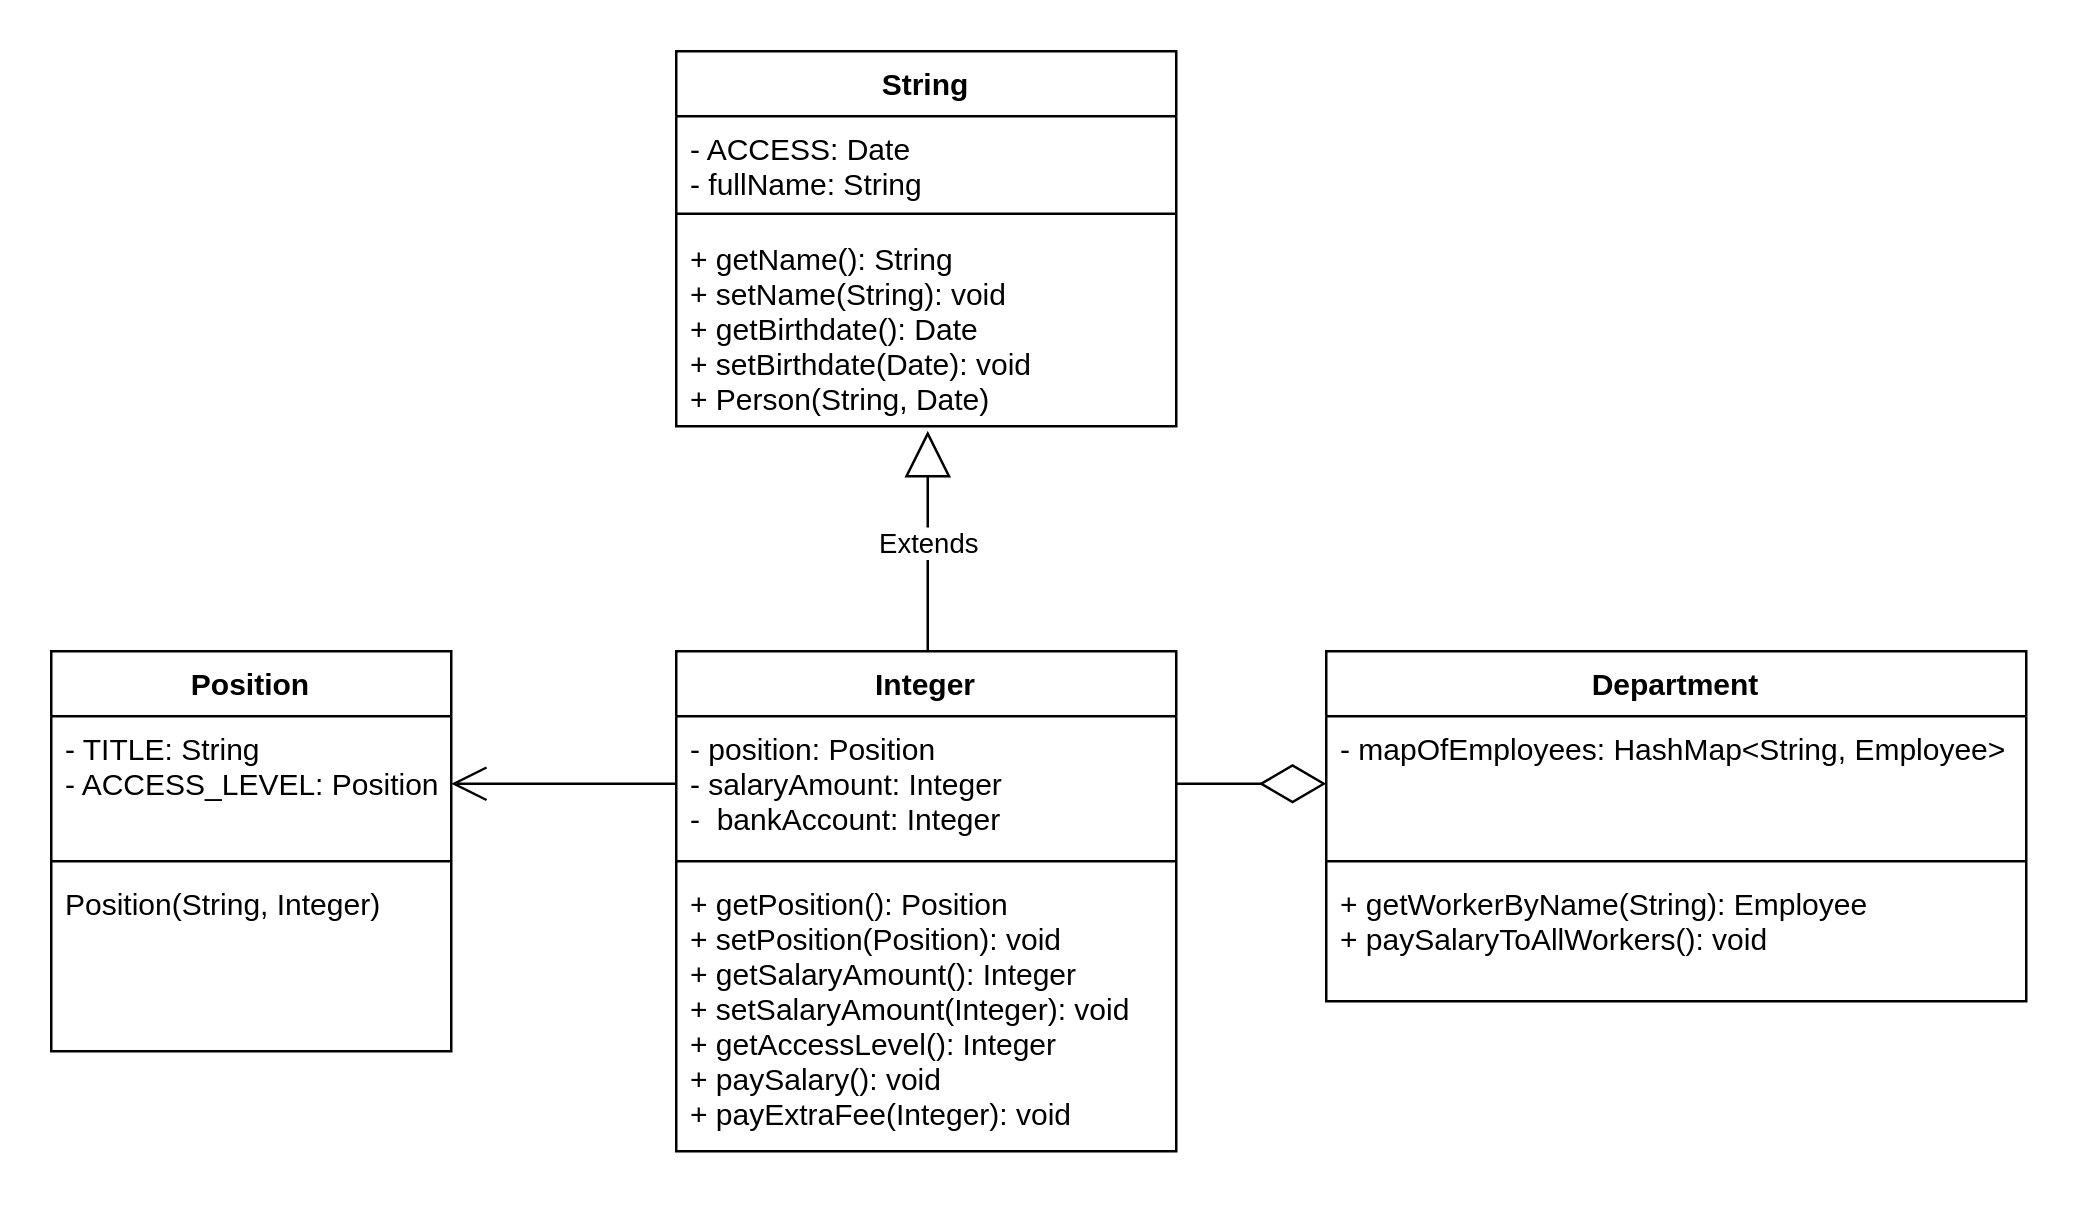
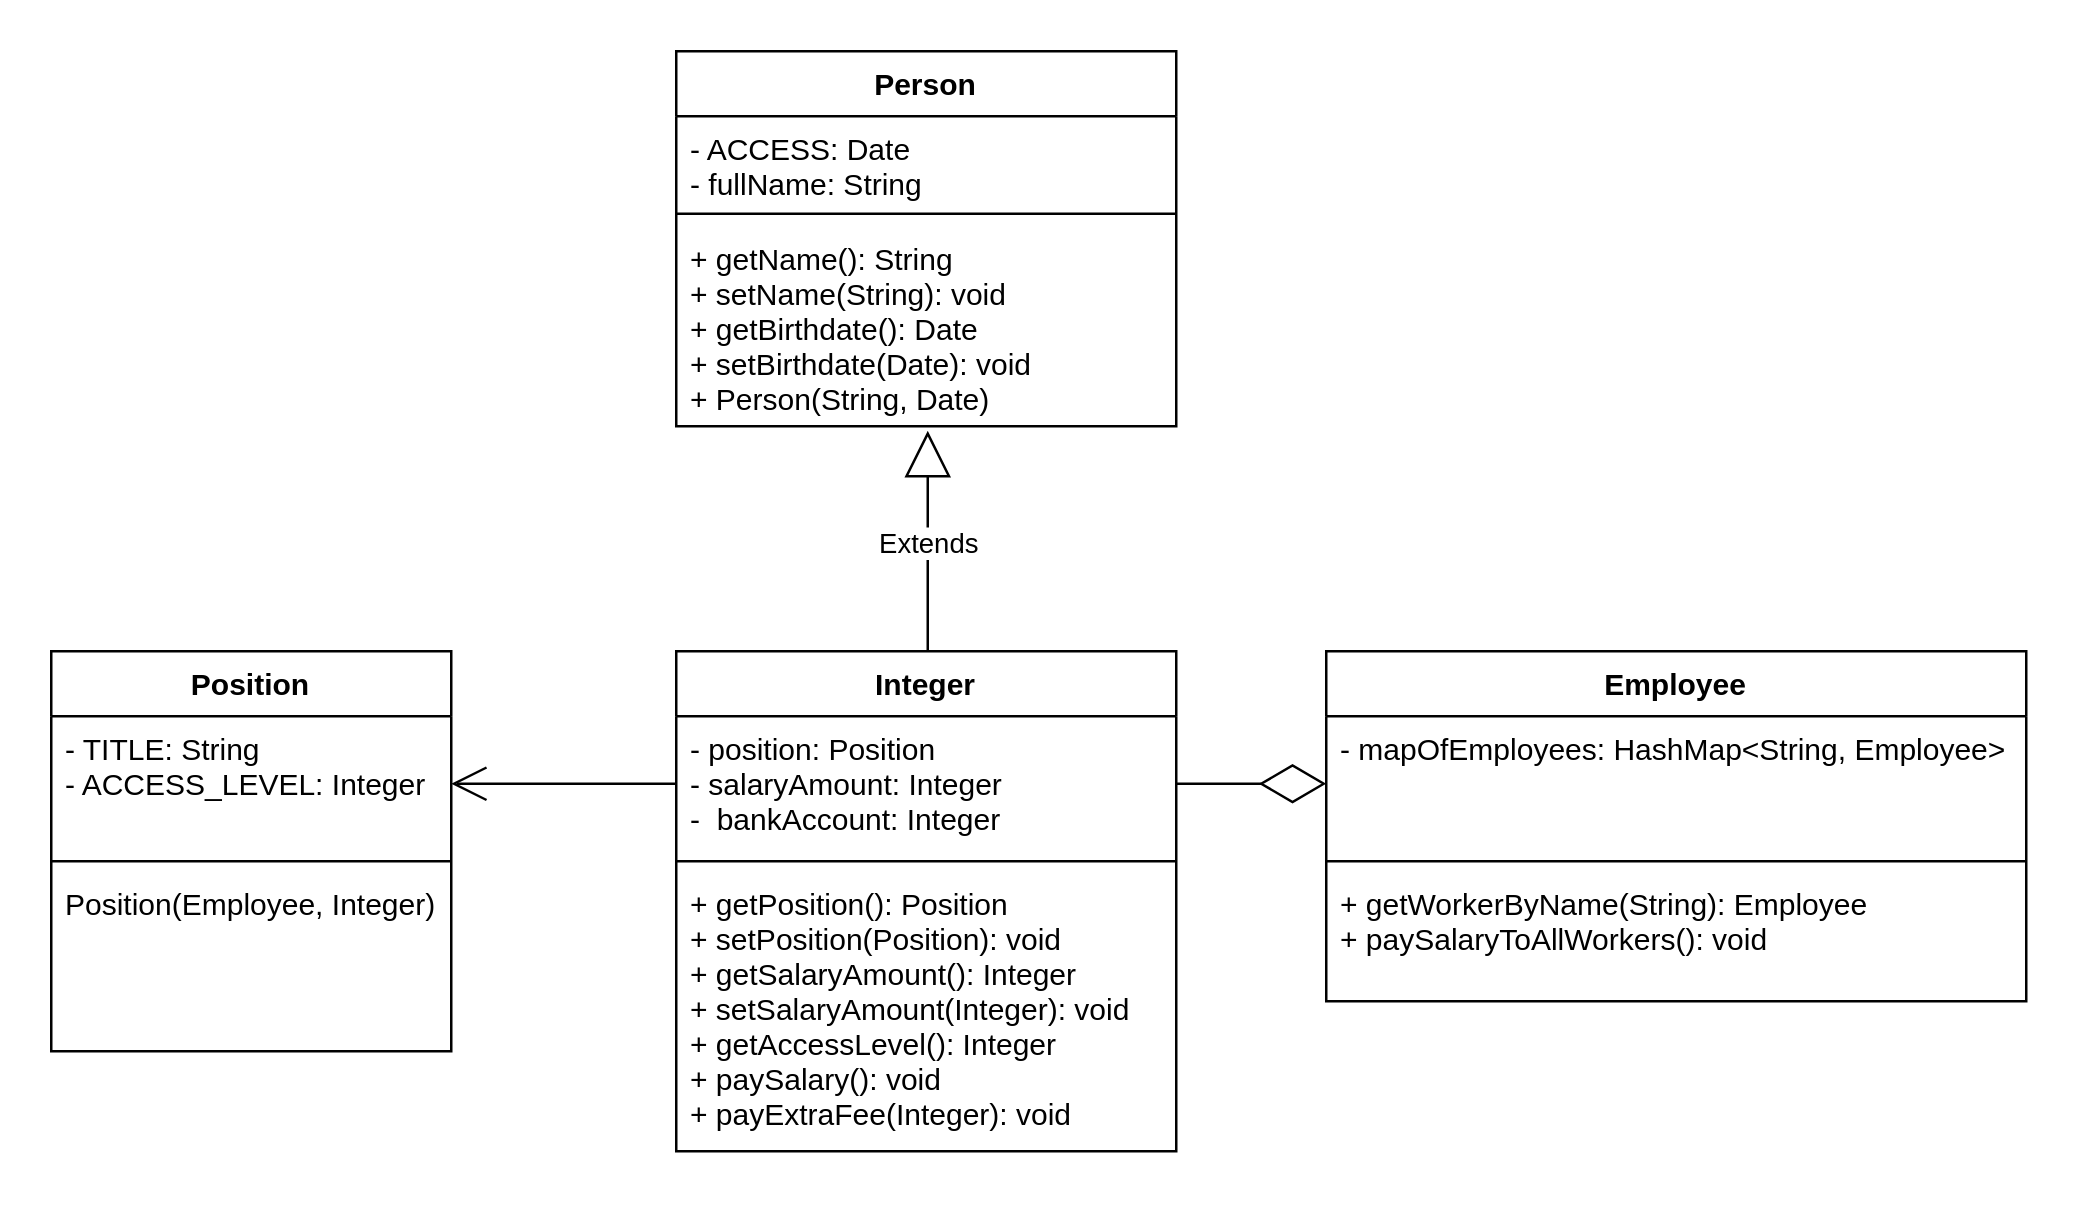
(925, 85) -> (925, 85)
(1675, 685) -> (1675, 685)
(175, 750) -> (175, 750)
(256, 905) -> (272, 905)
